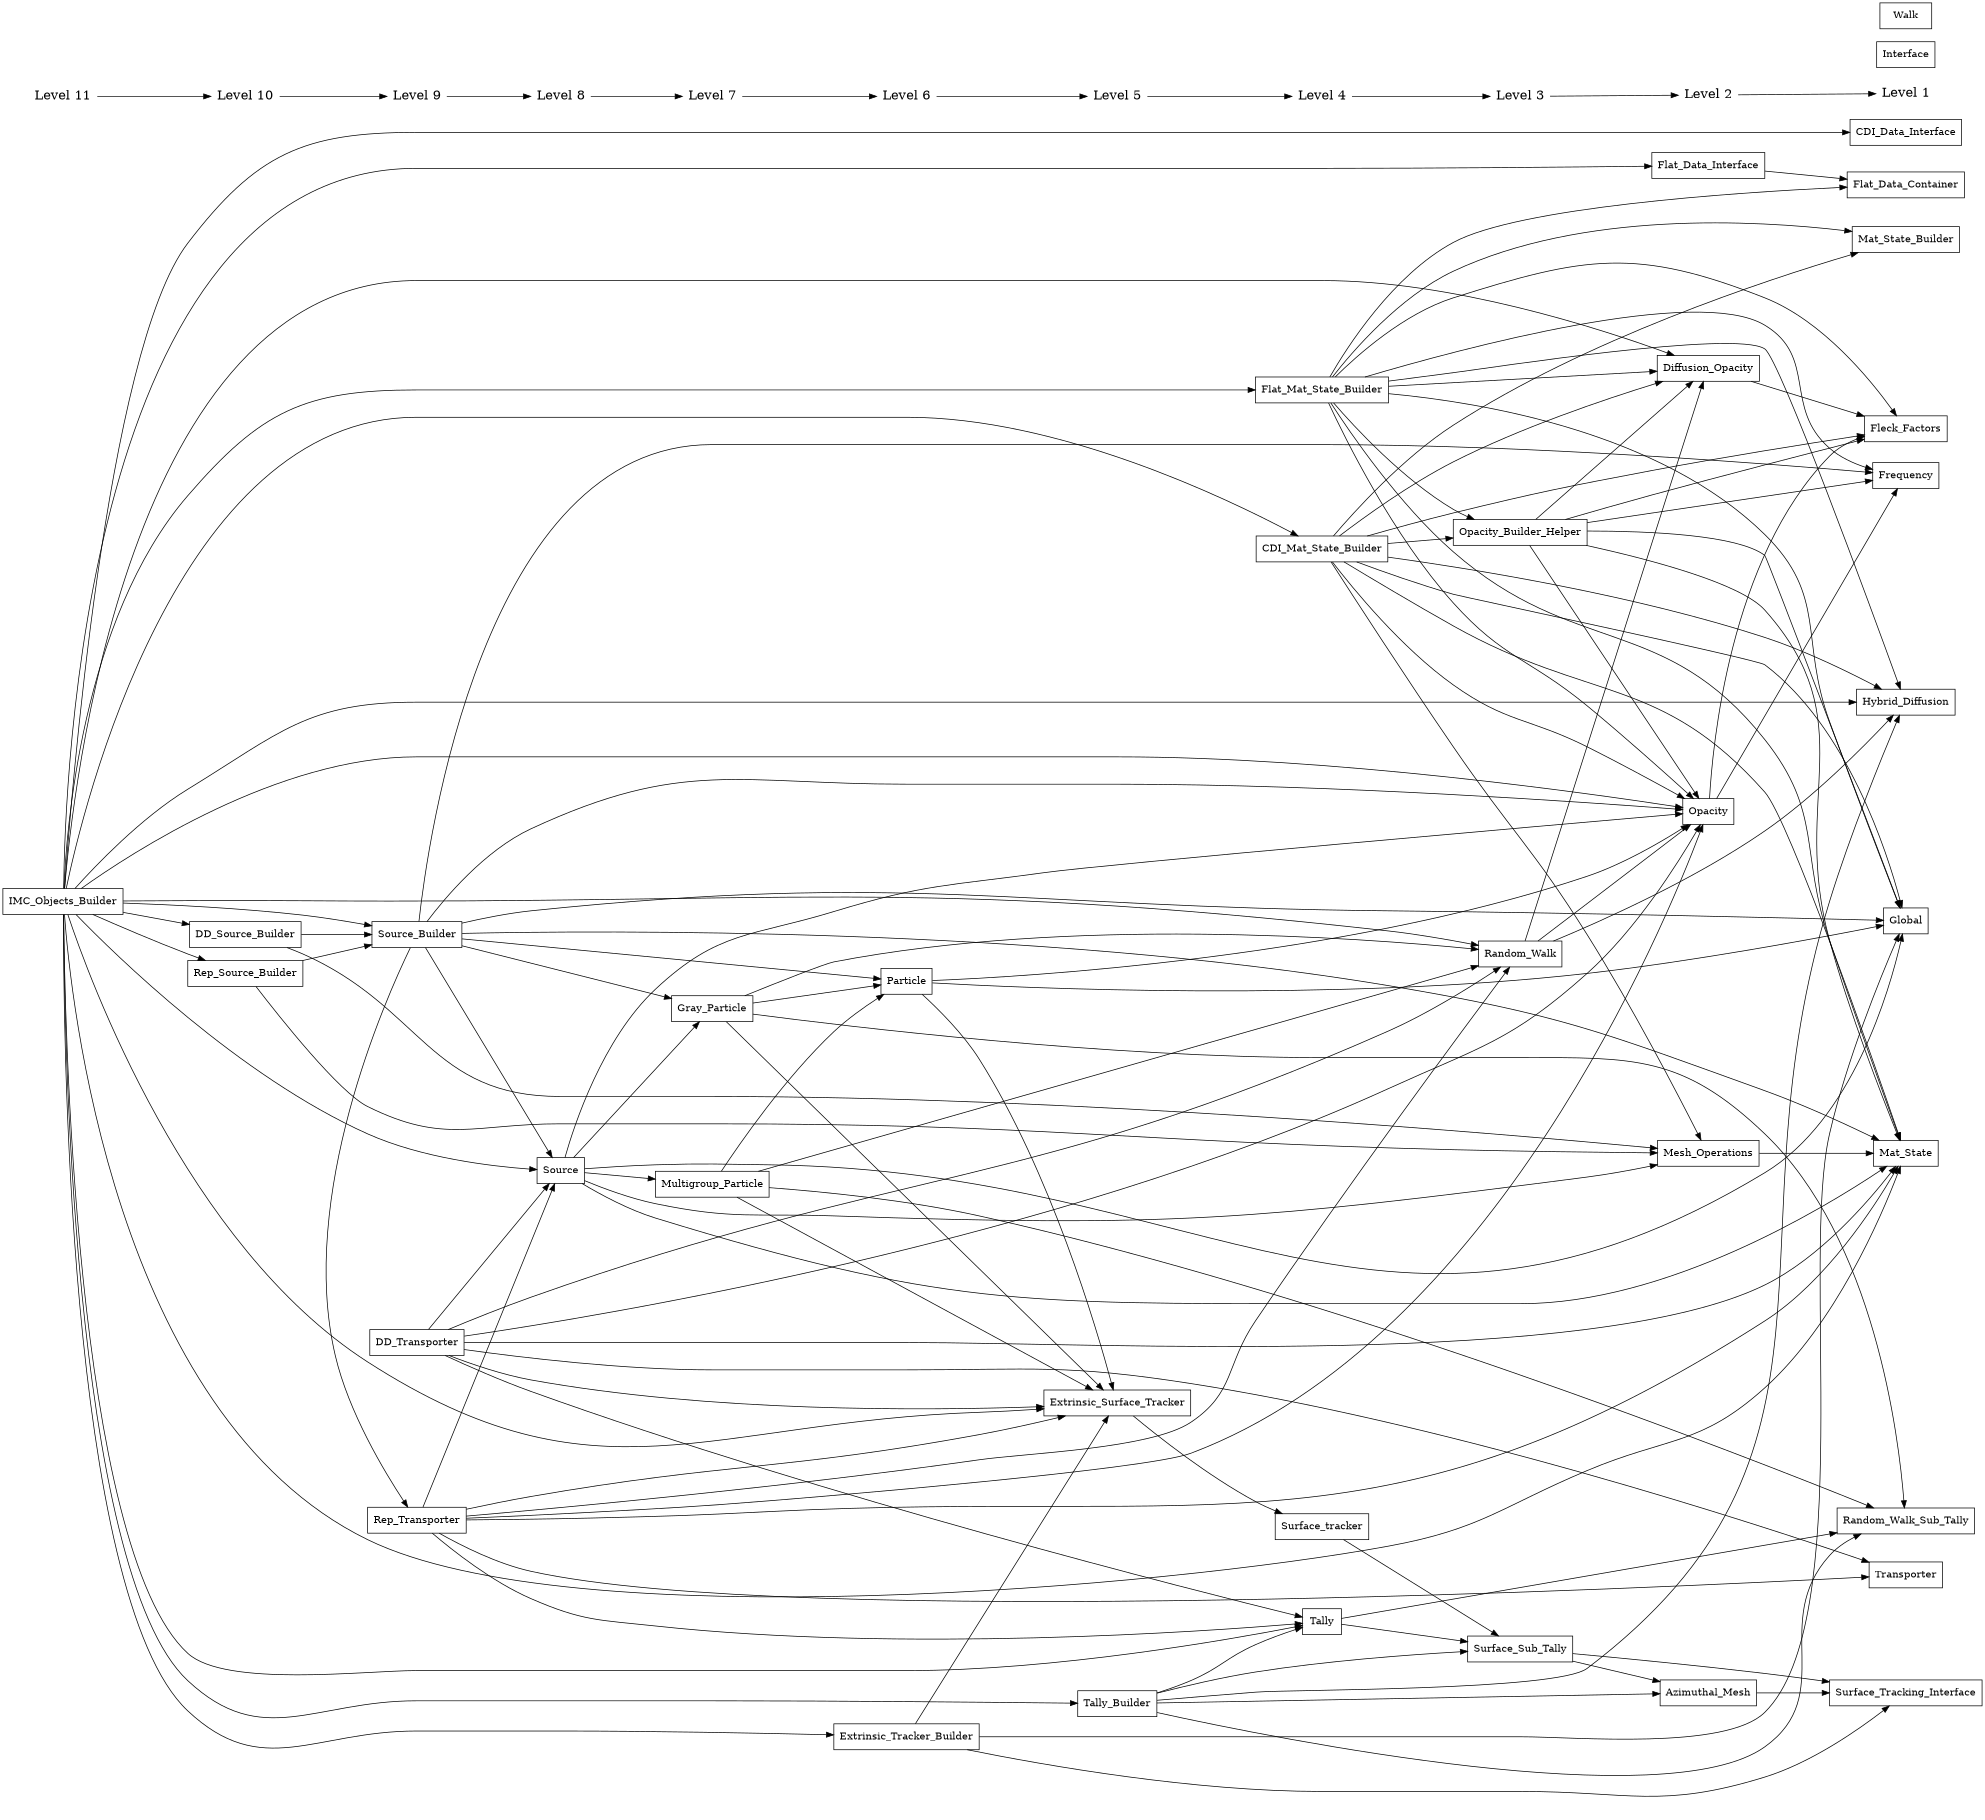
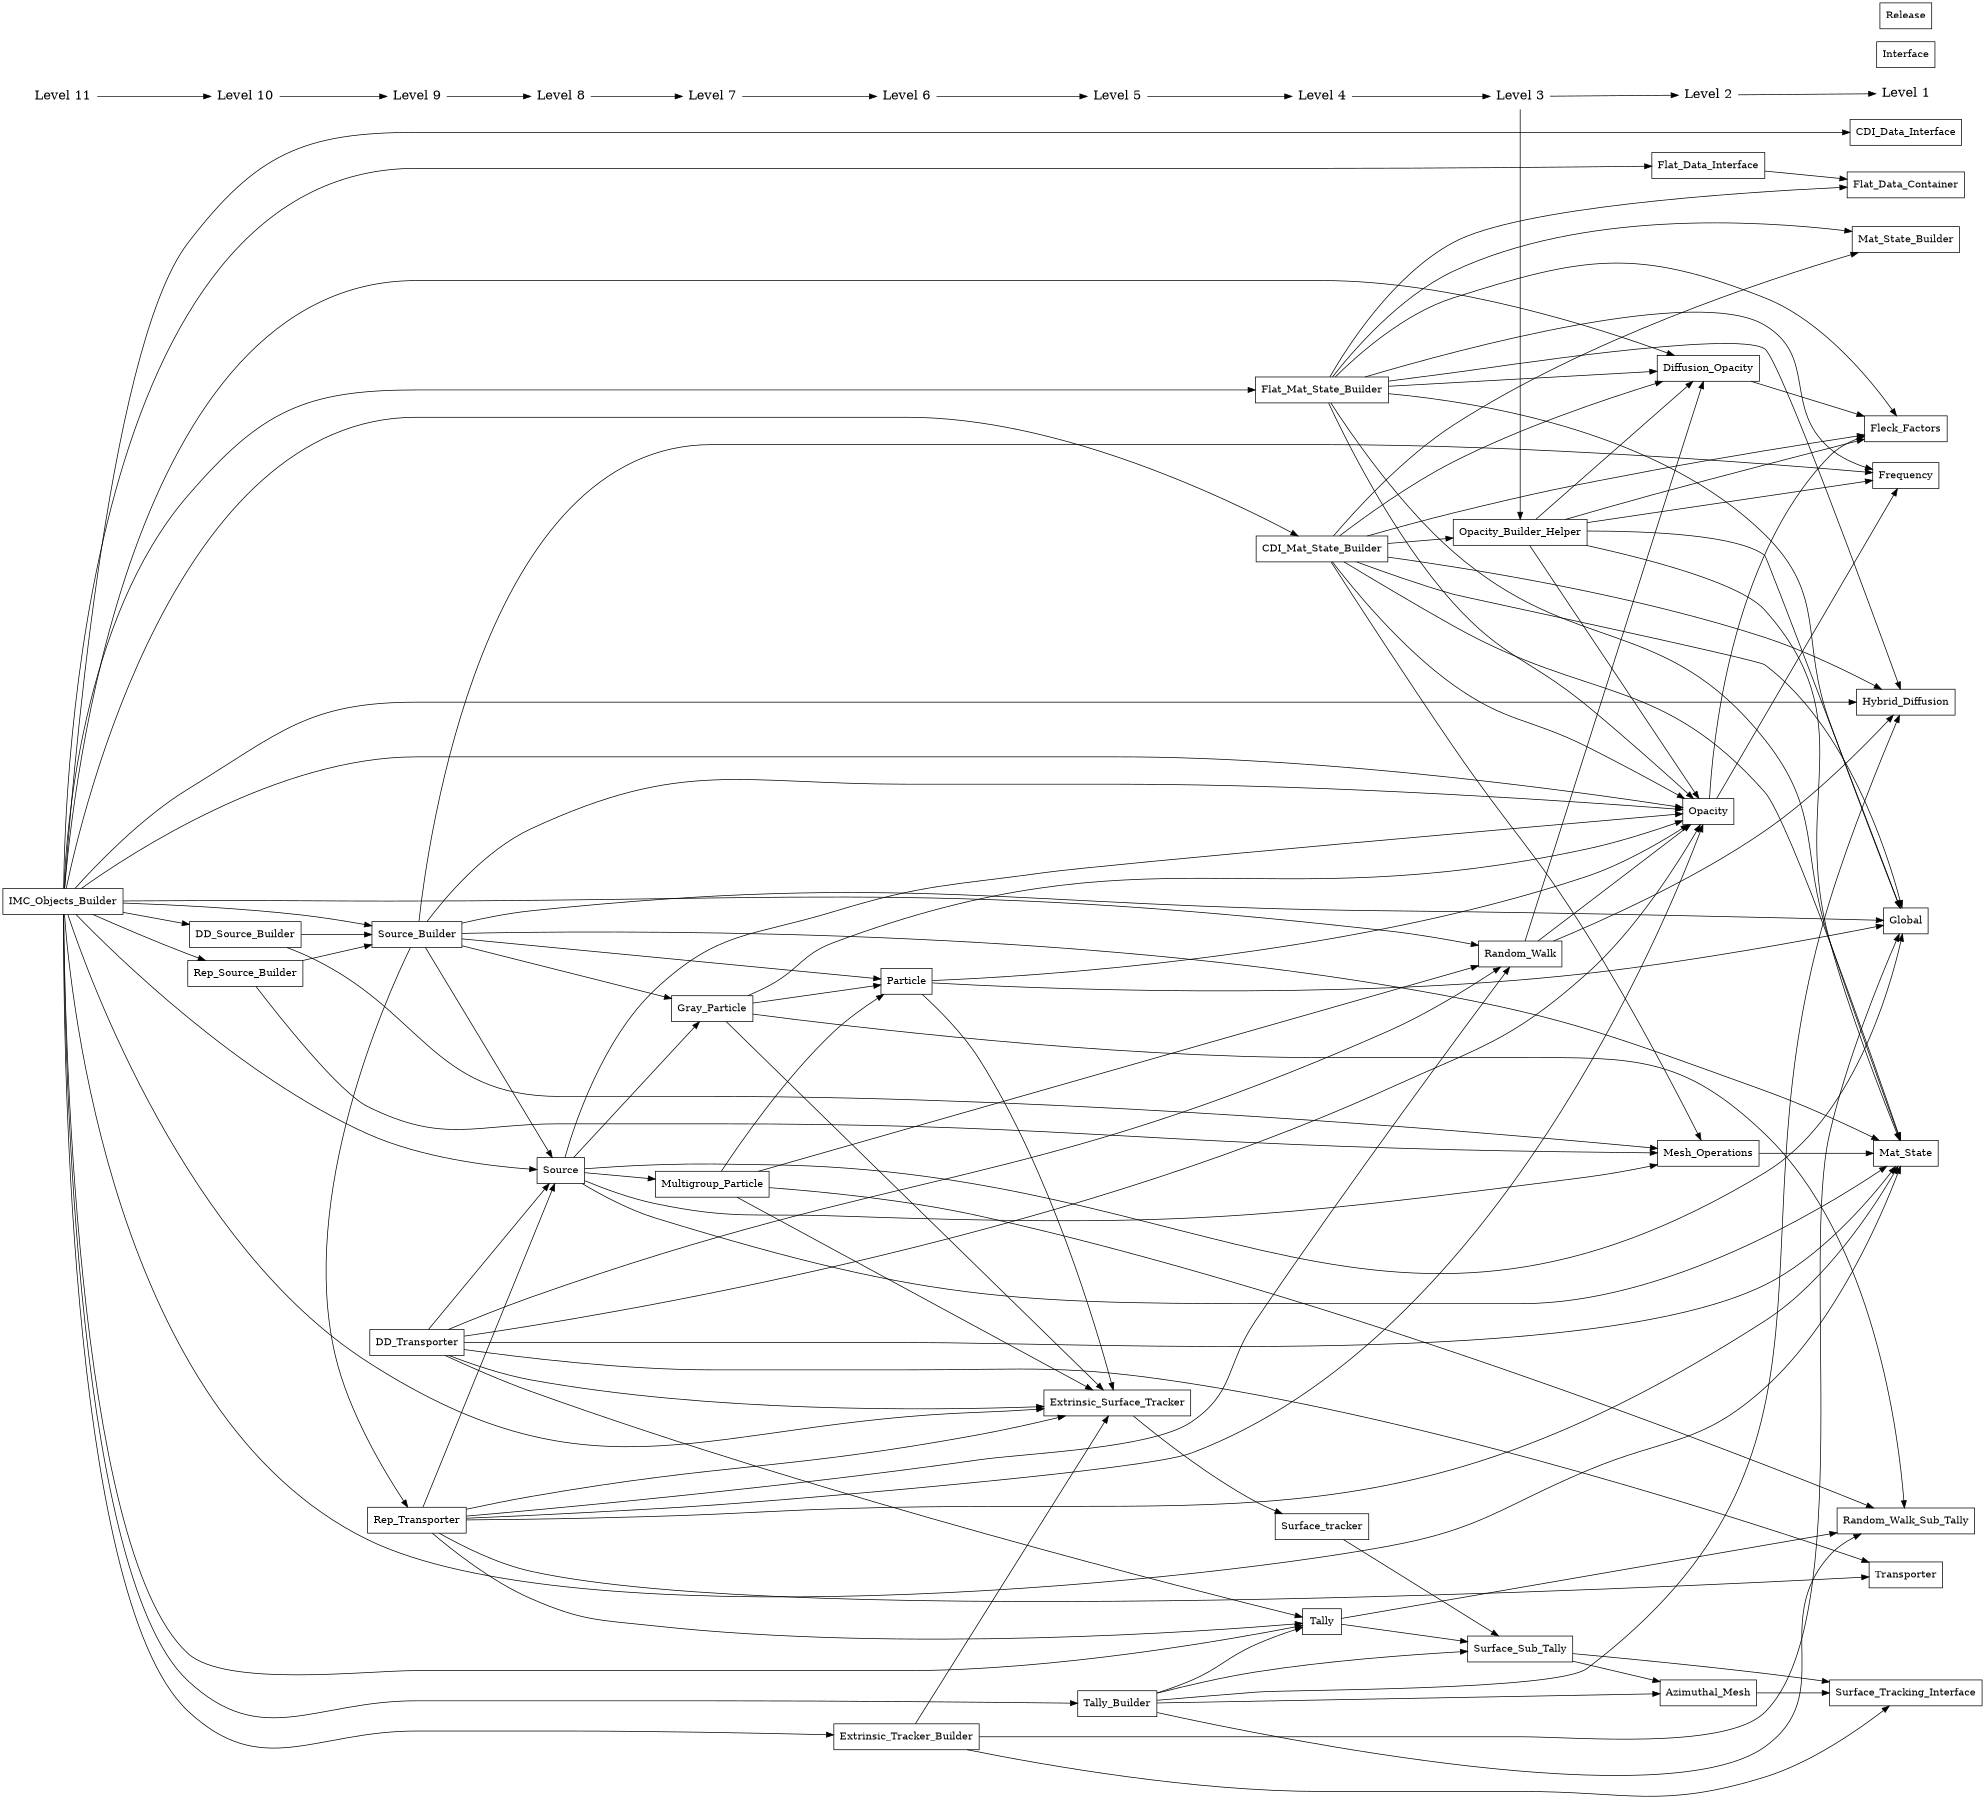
(1906, 16) -> (1906, 16)
(1392, 463) -> (1520, 301)
(1104, 935) -> (1203, 878)
